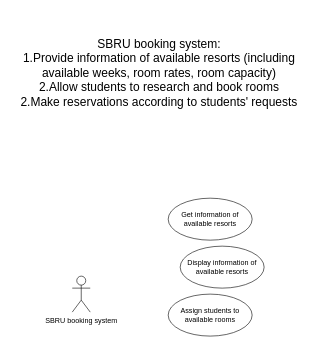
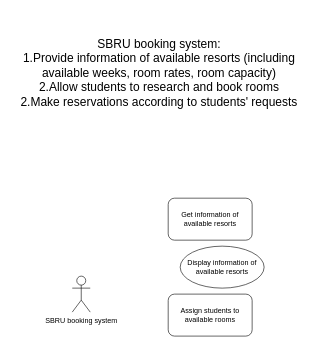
(210, 219) -> (210, 219)
(210, 315) -> (210, 315)
